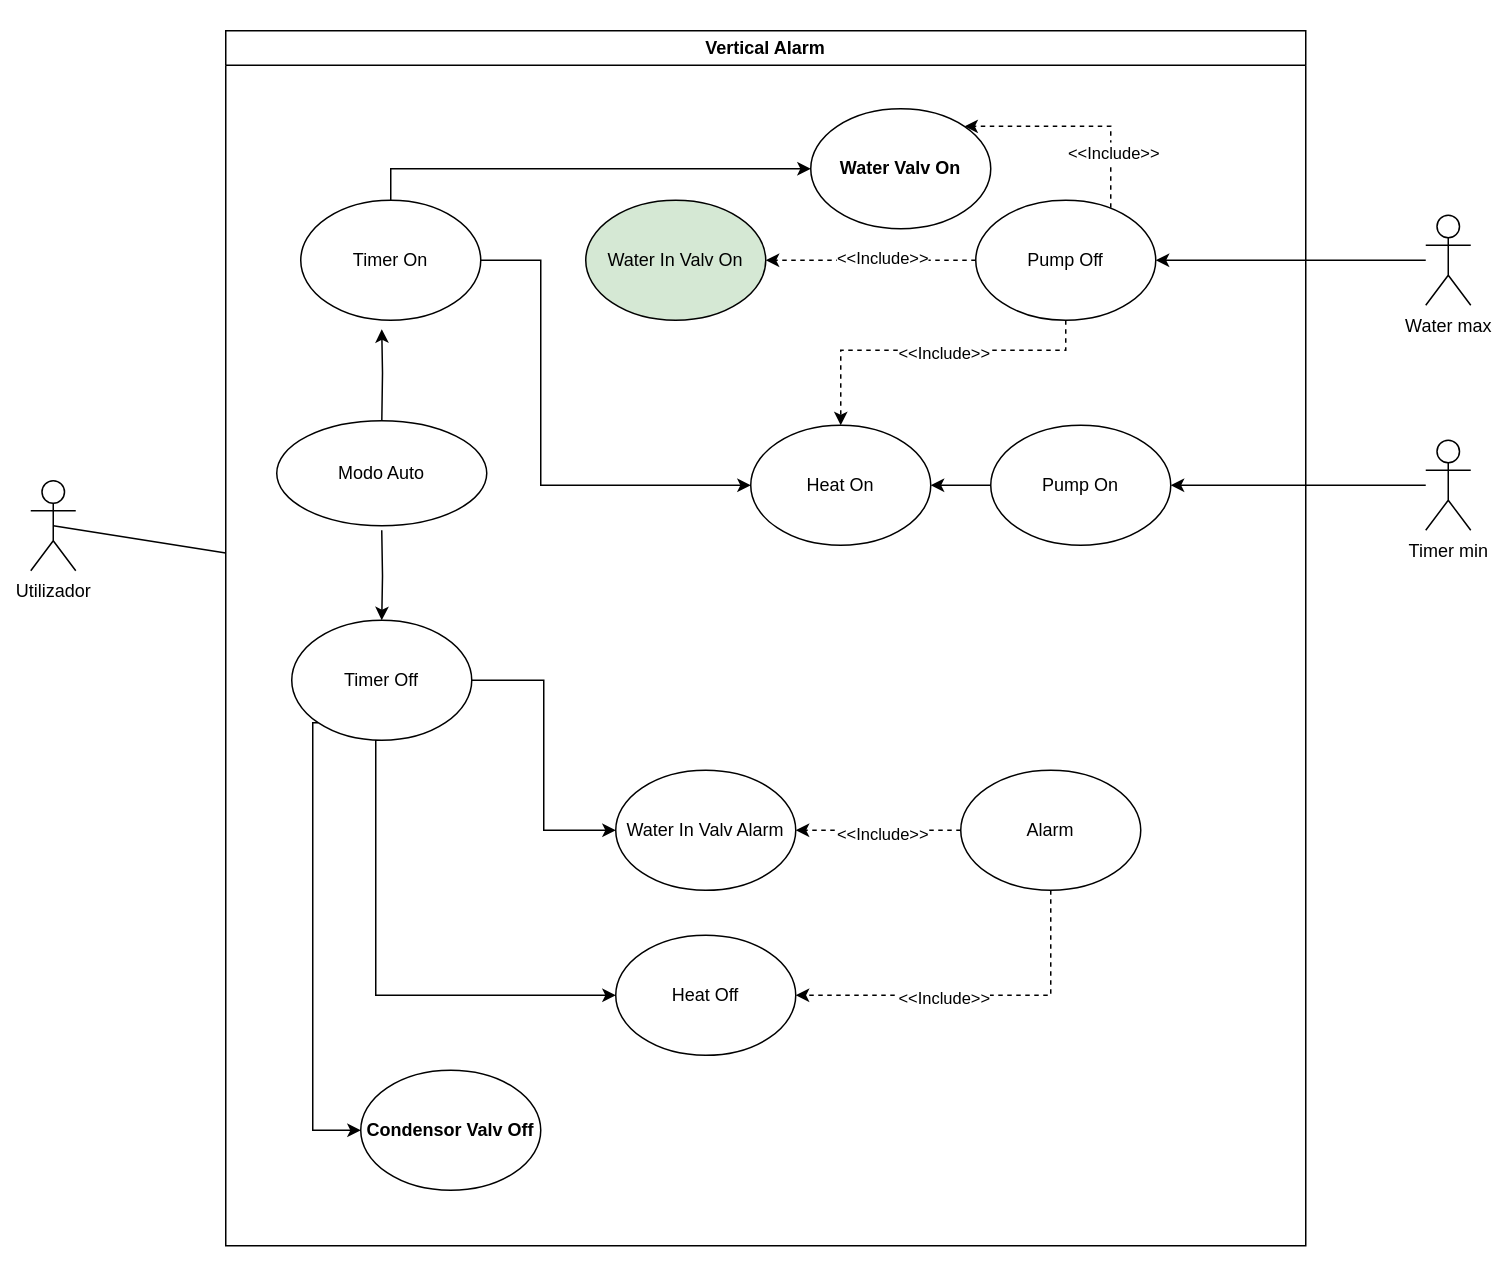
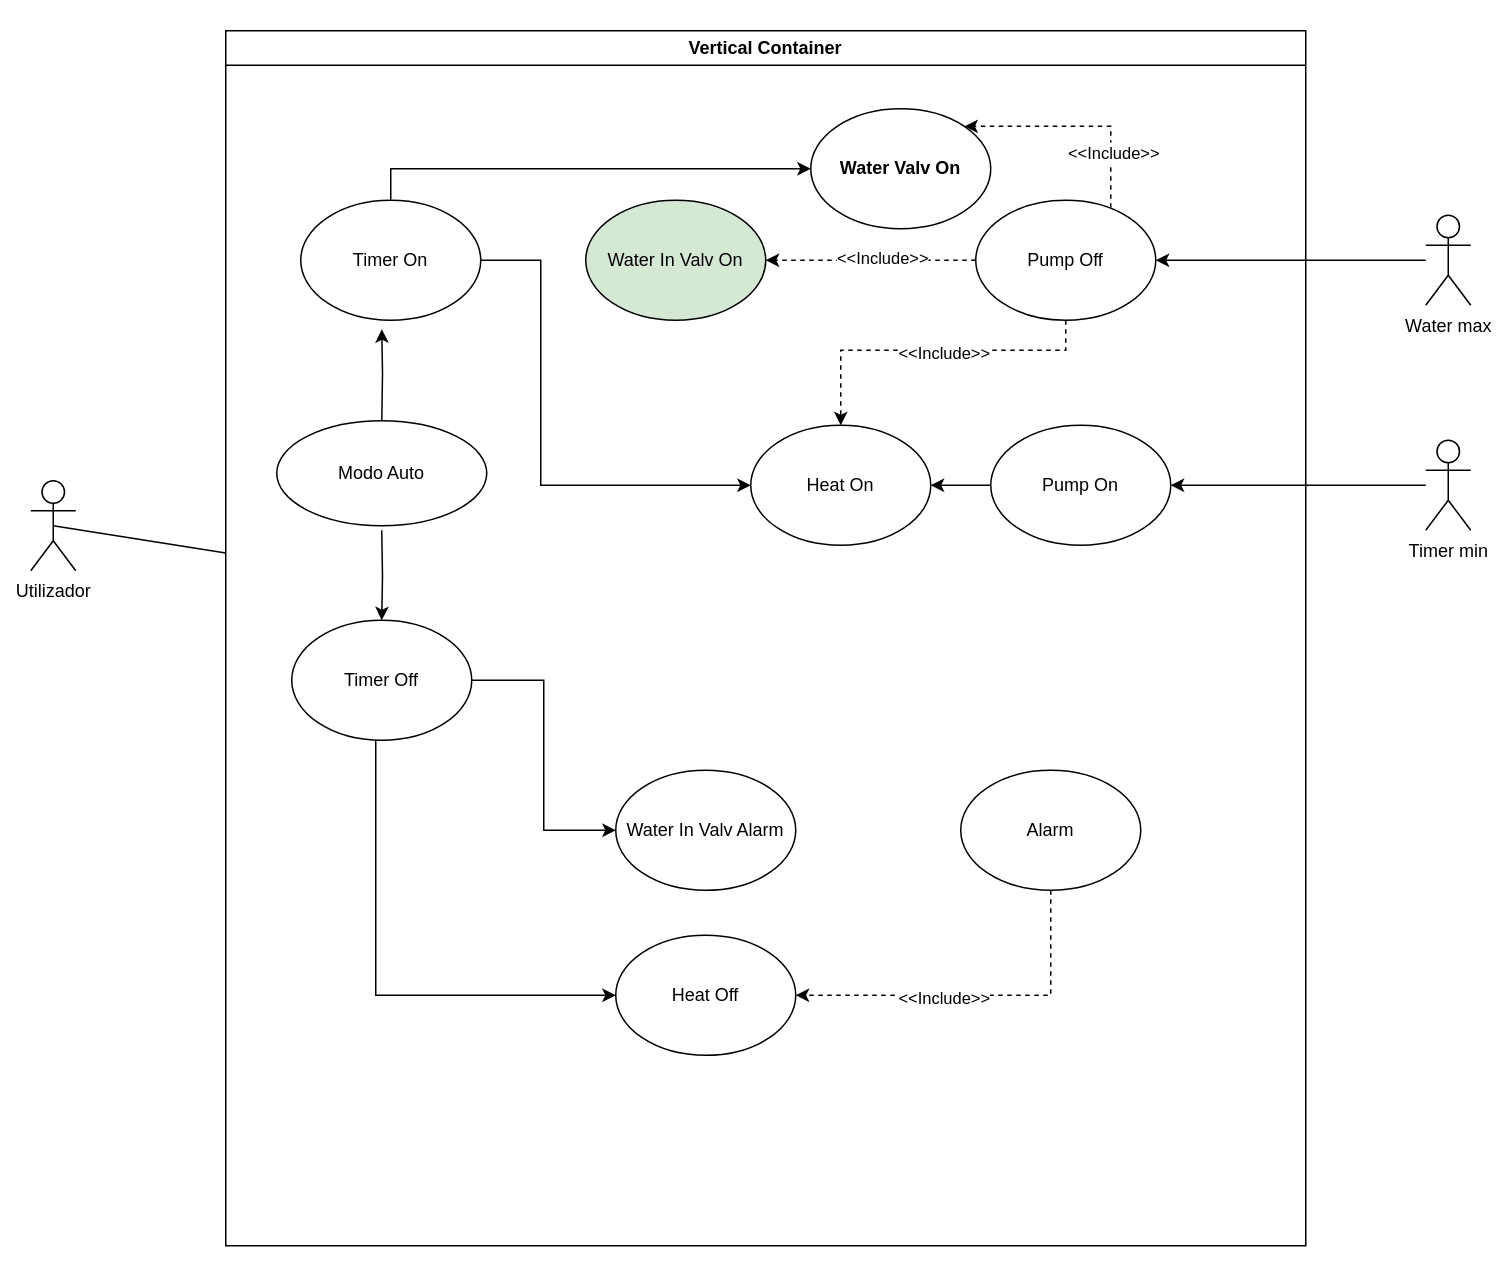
(766, 49) -> (766, 49)
(884, 830) -> none
(313, 943) -> none
(451, 1130) -> none
